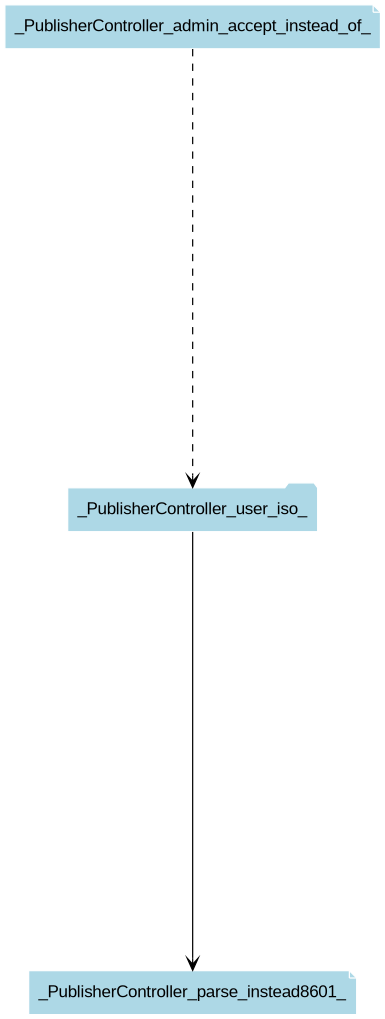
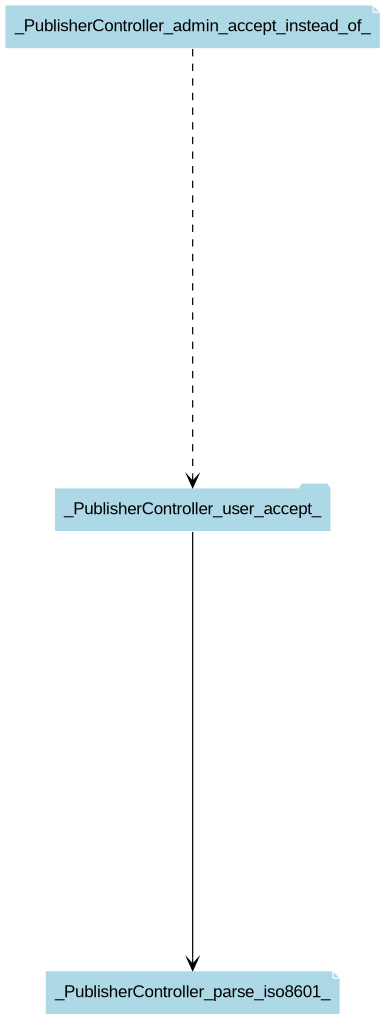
(193, 510) -> (193, 510)
(193, 993) -> (193, 993)
